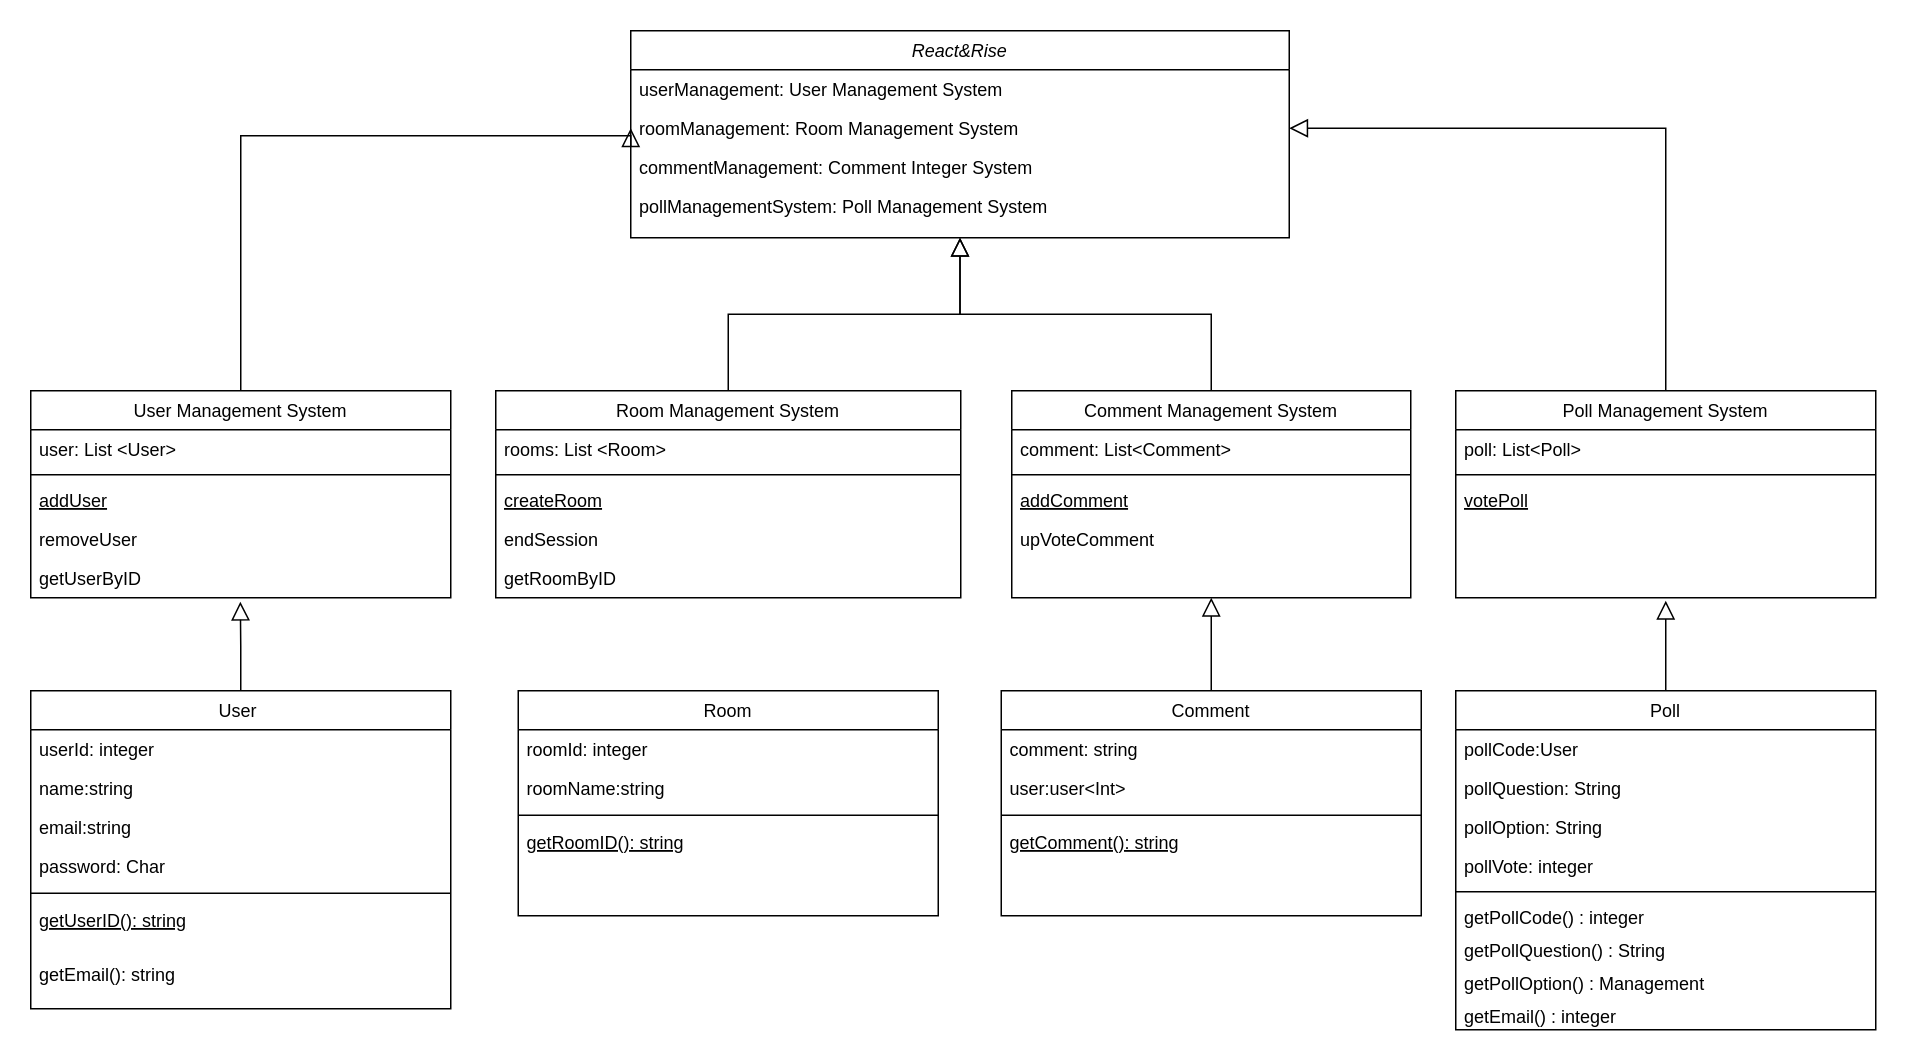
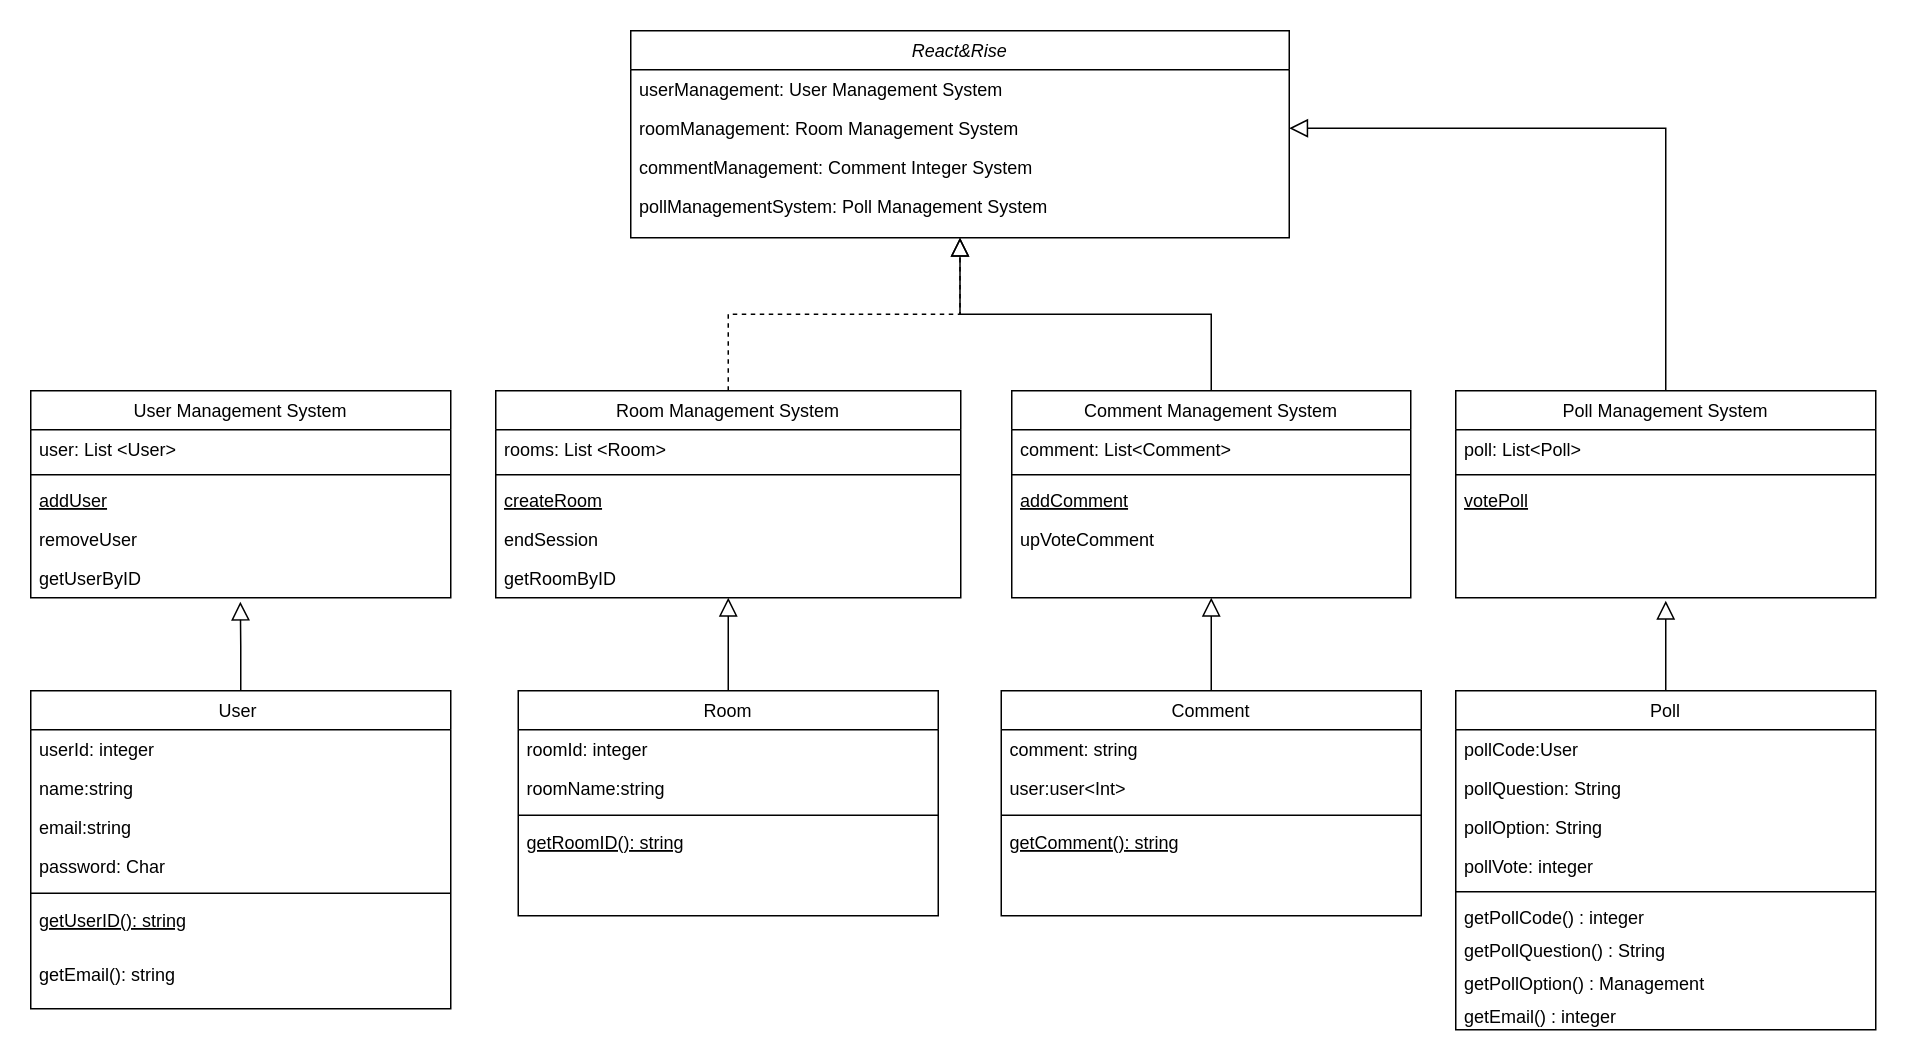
(307, 136) -> none
(807, 314) -> (807, 314)
none -> (728, 653)
